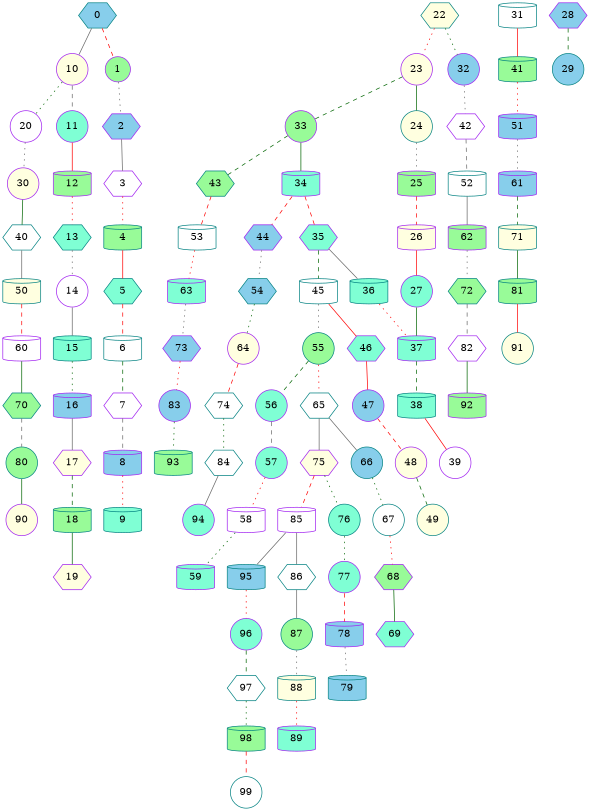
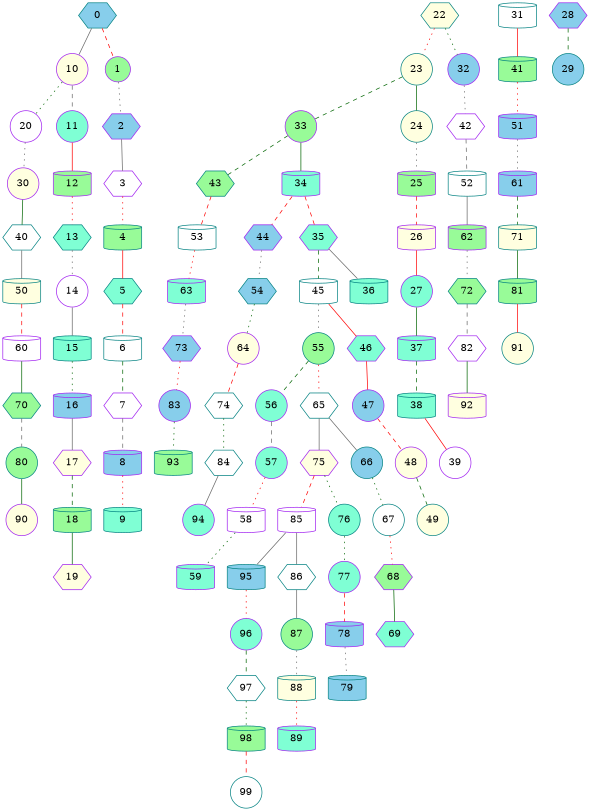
(417, 69) -> (417, 69)
(393, 320) -> none
(467, 406) -> (467, 406)
